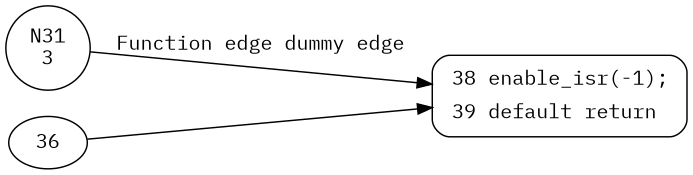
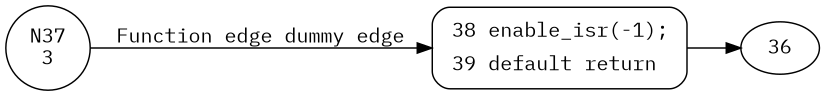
(48, 48) -> (48, 48)
(252, 124) -> (707, 48)
